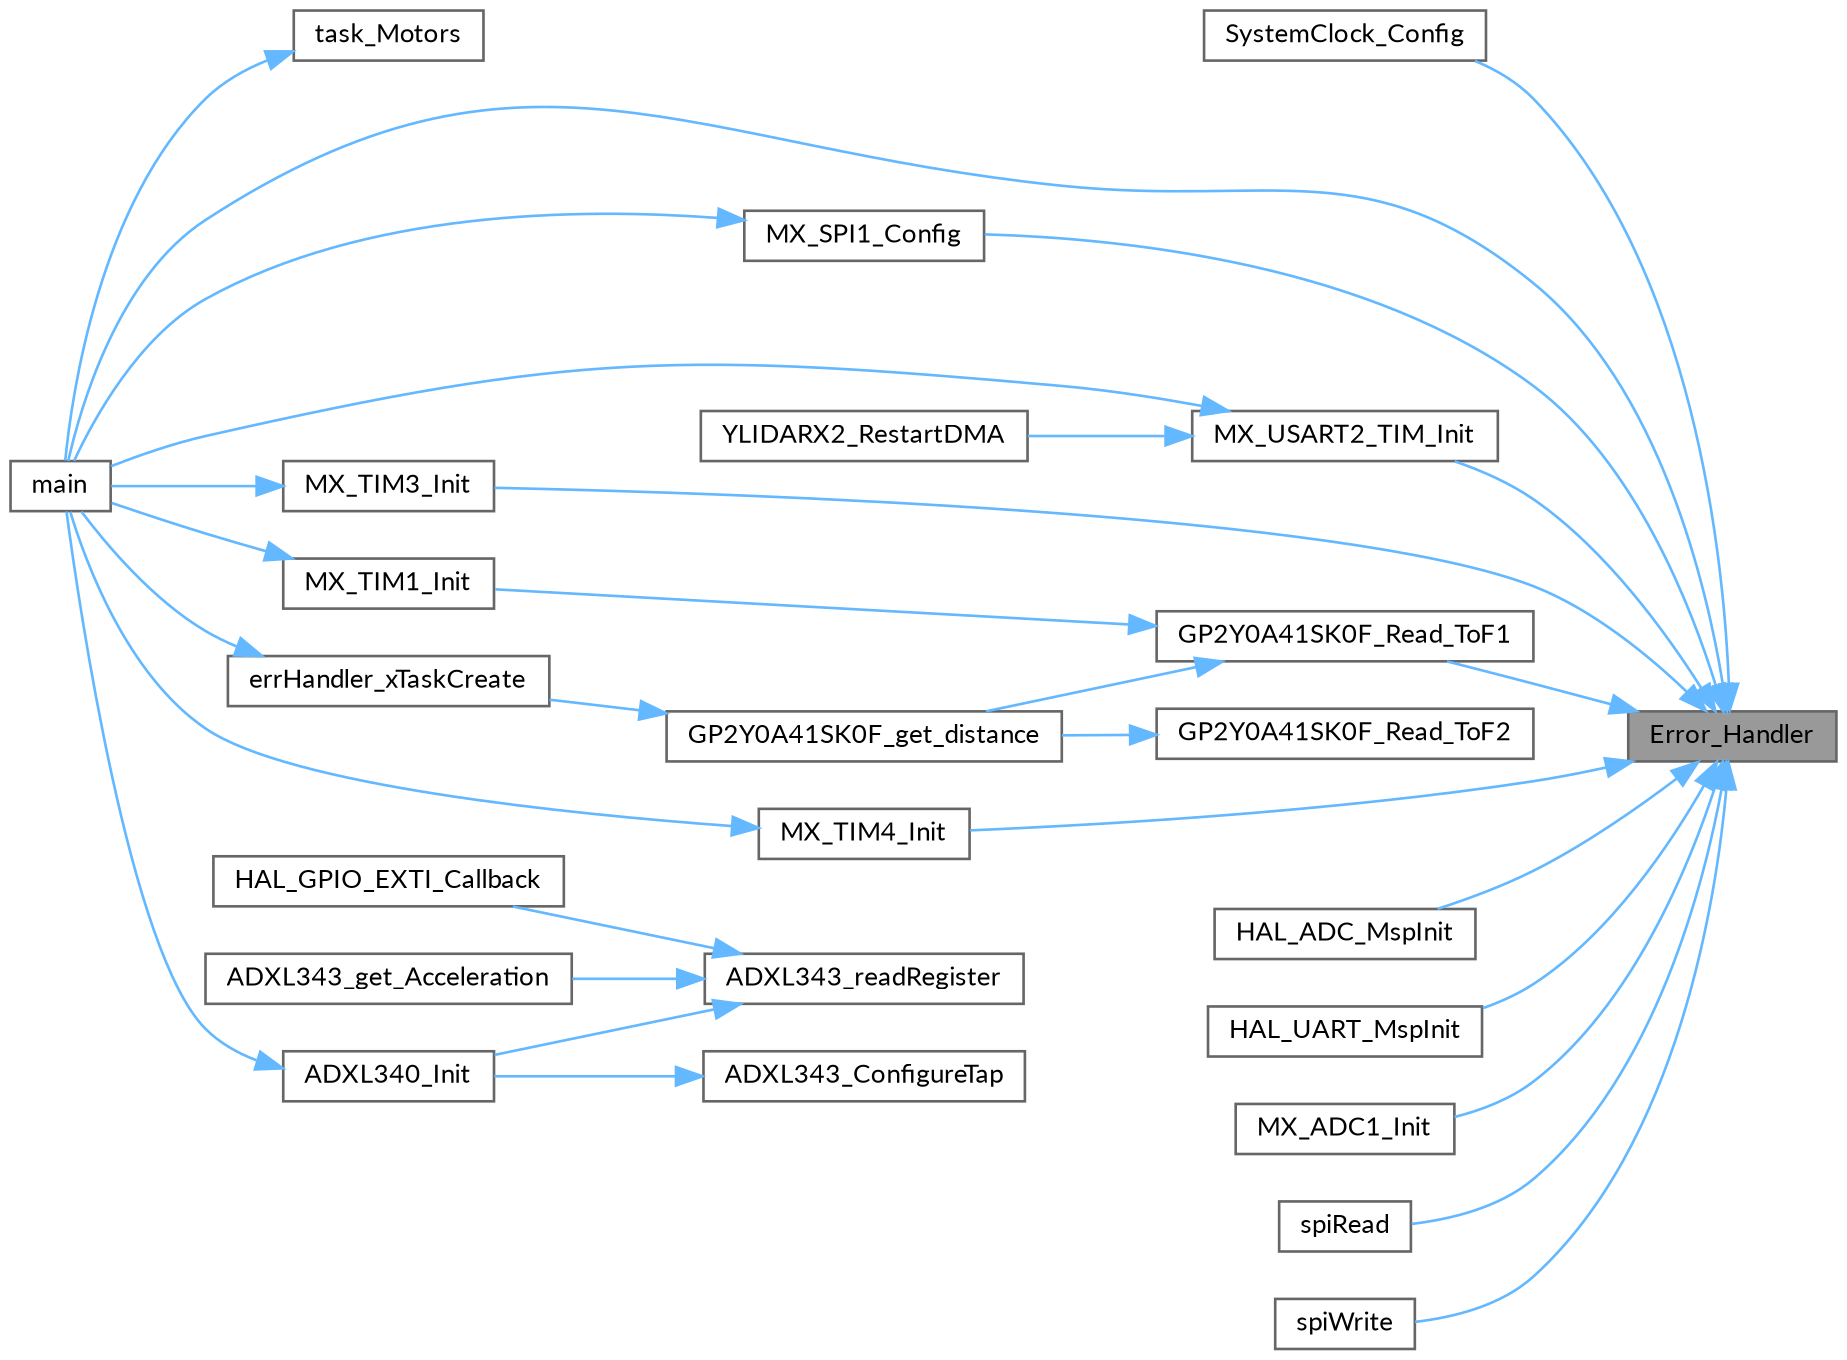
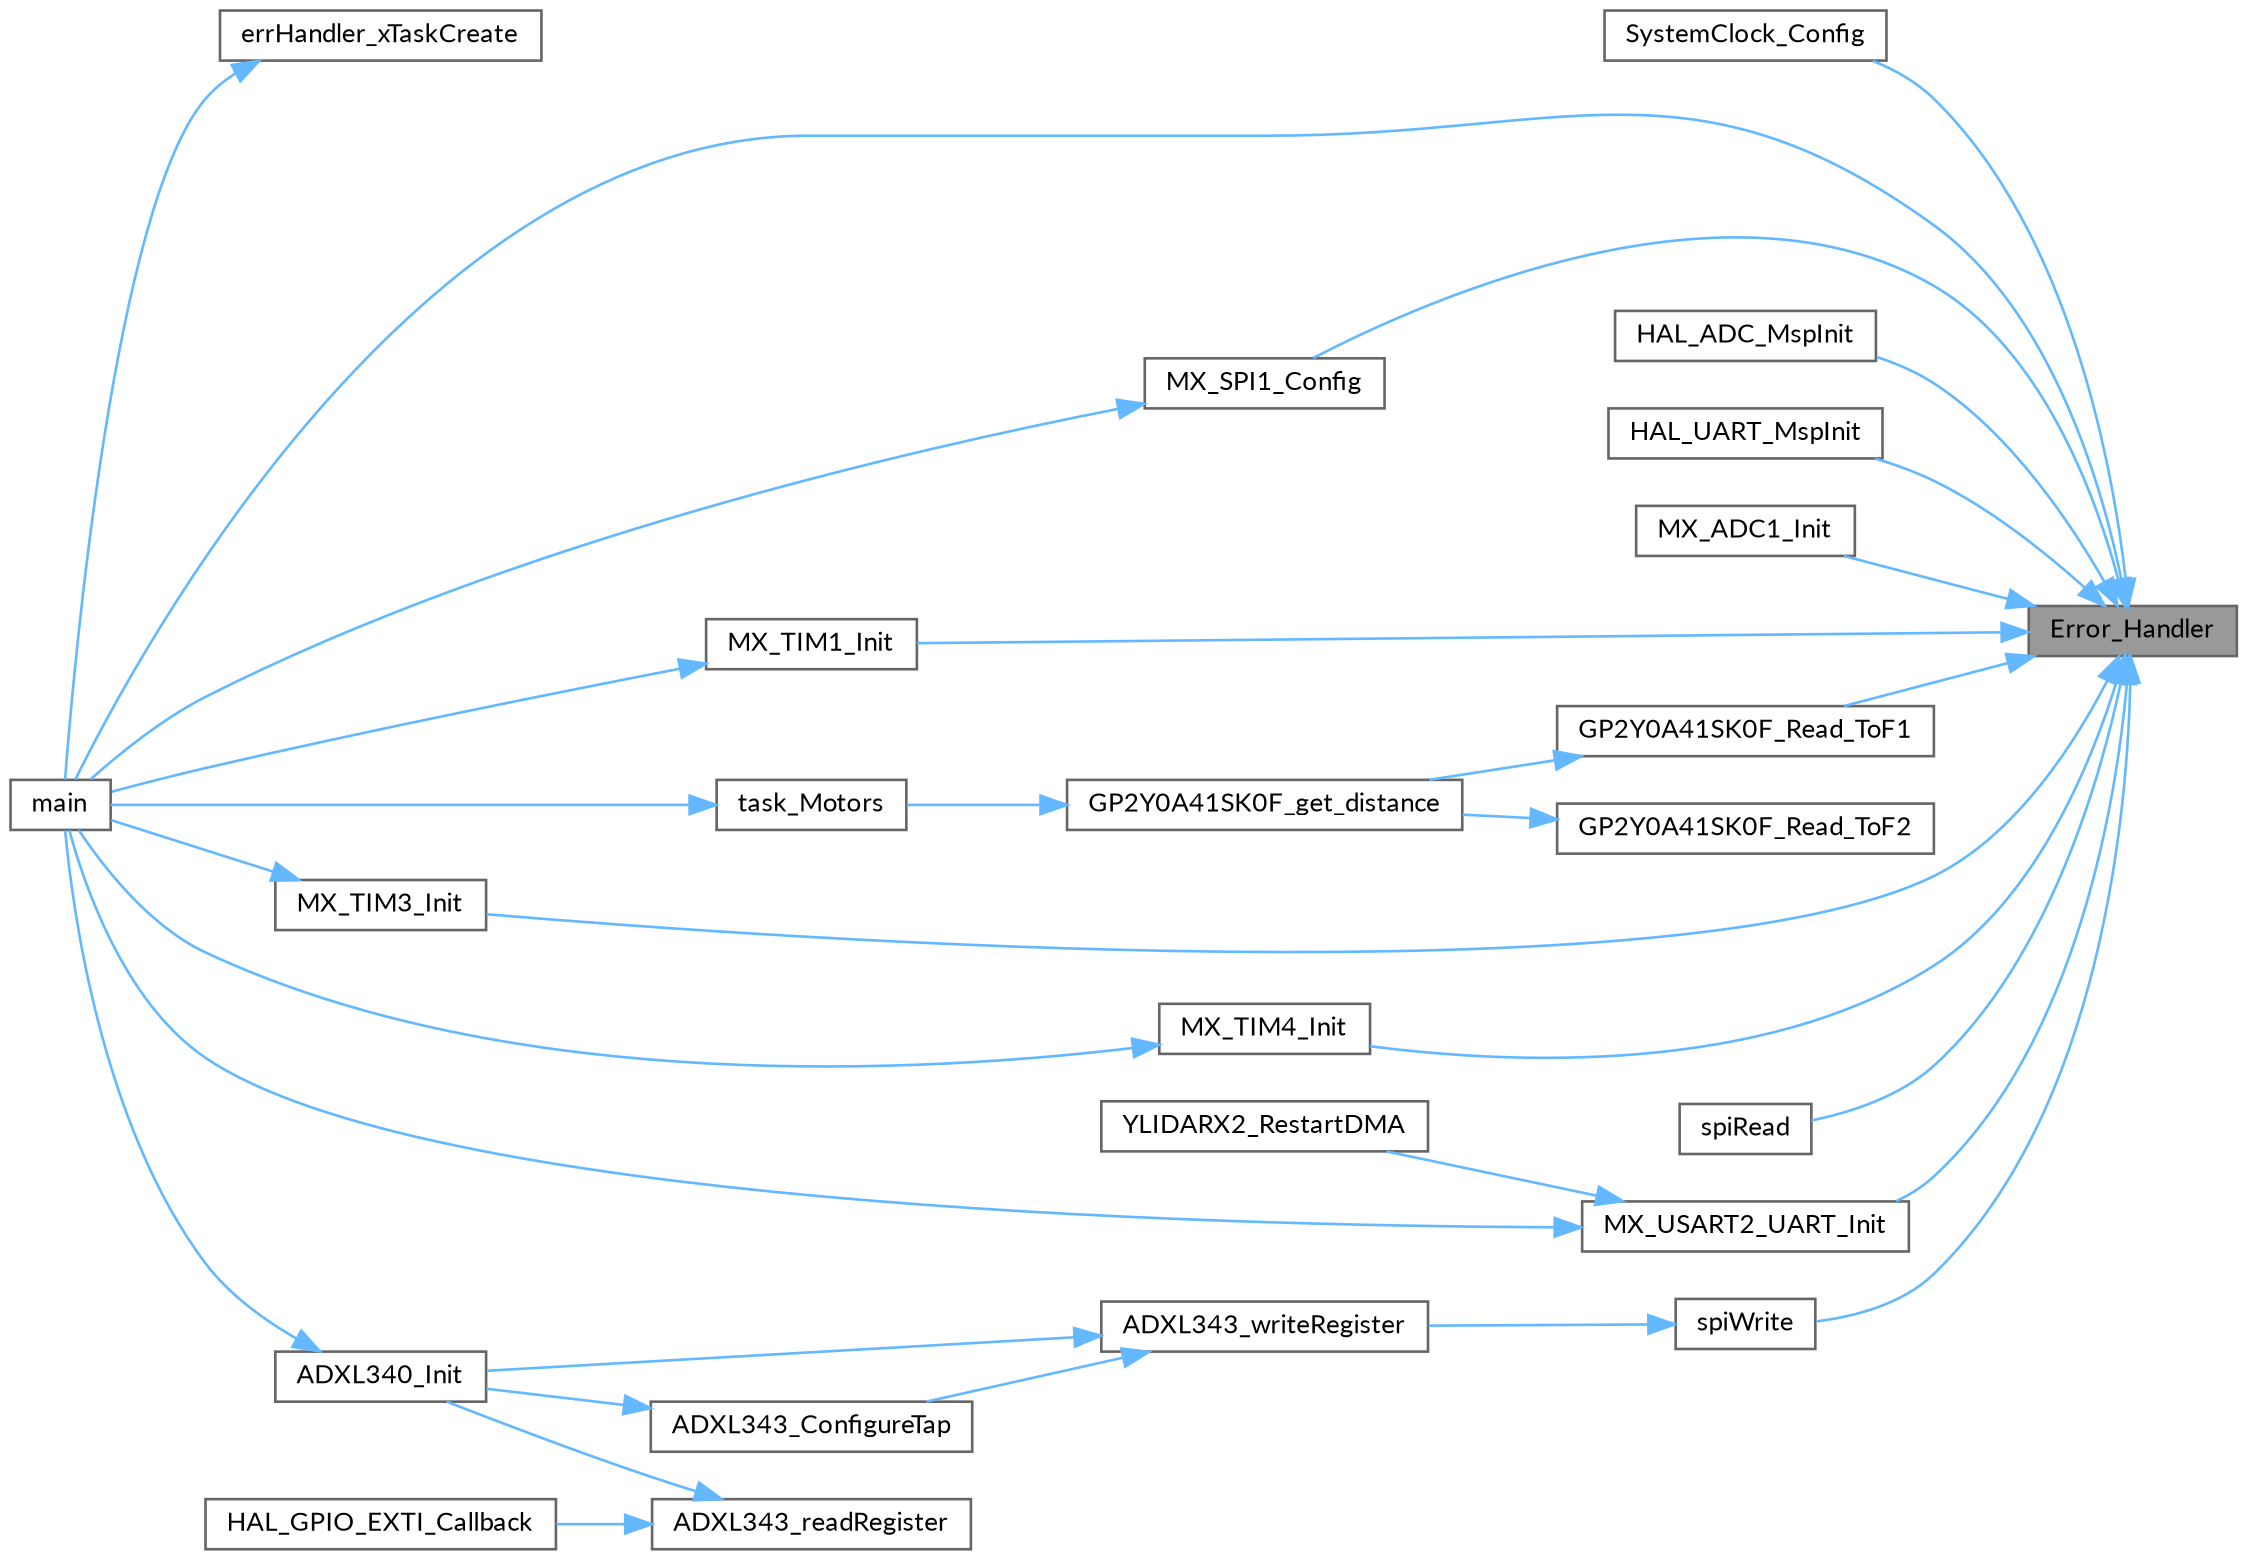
(1345, 436) -> (1746, 1226)
(812, 607) -> (1459, 638)
(595, 705) -> (973, 805)
(389, 979) -> none
none -> (1265, 1327)
